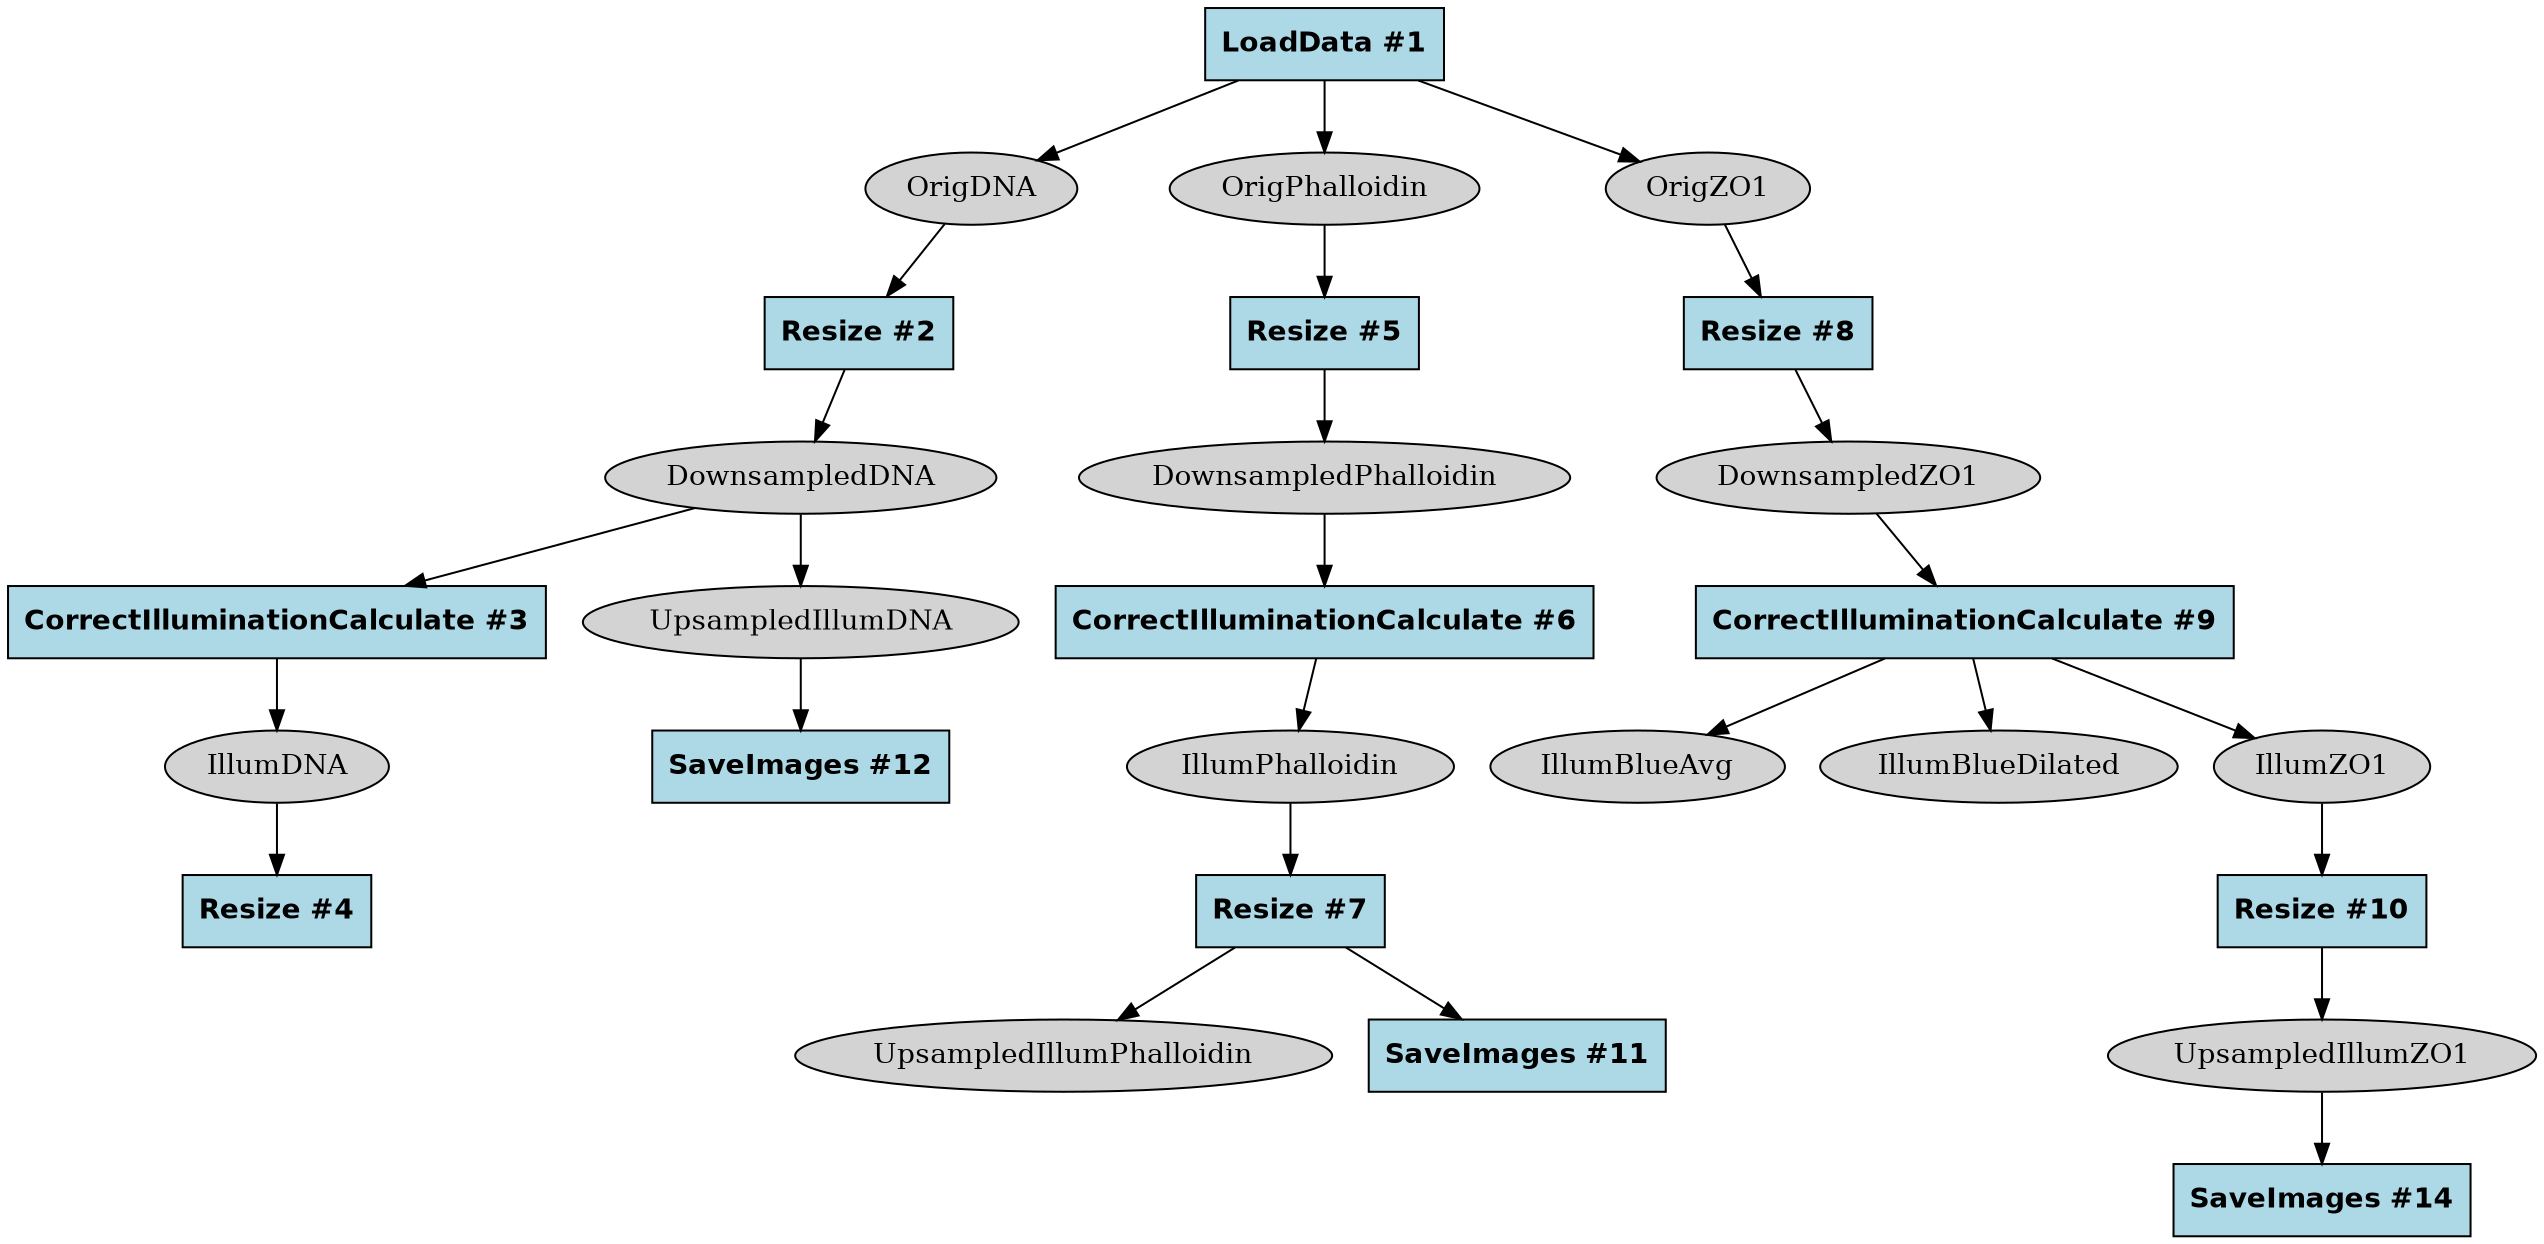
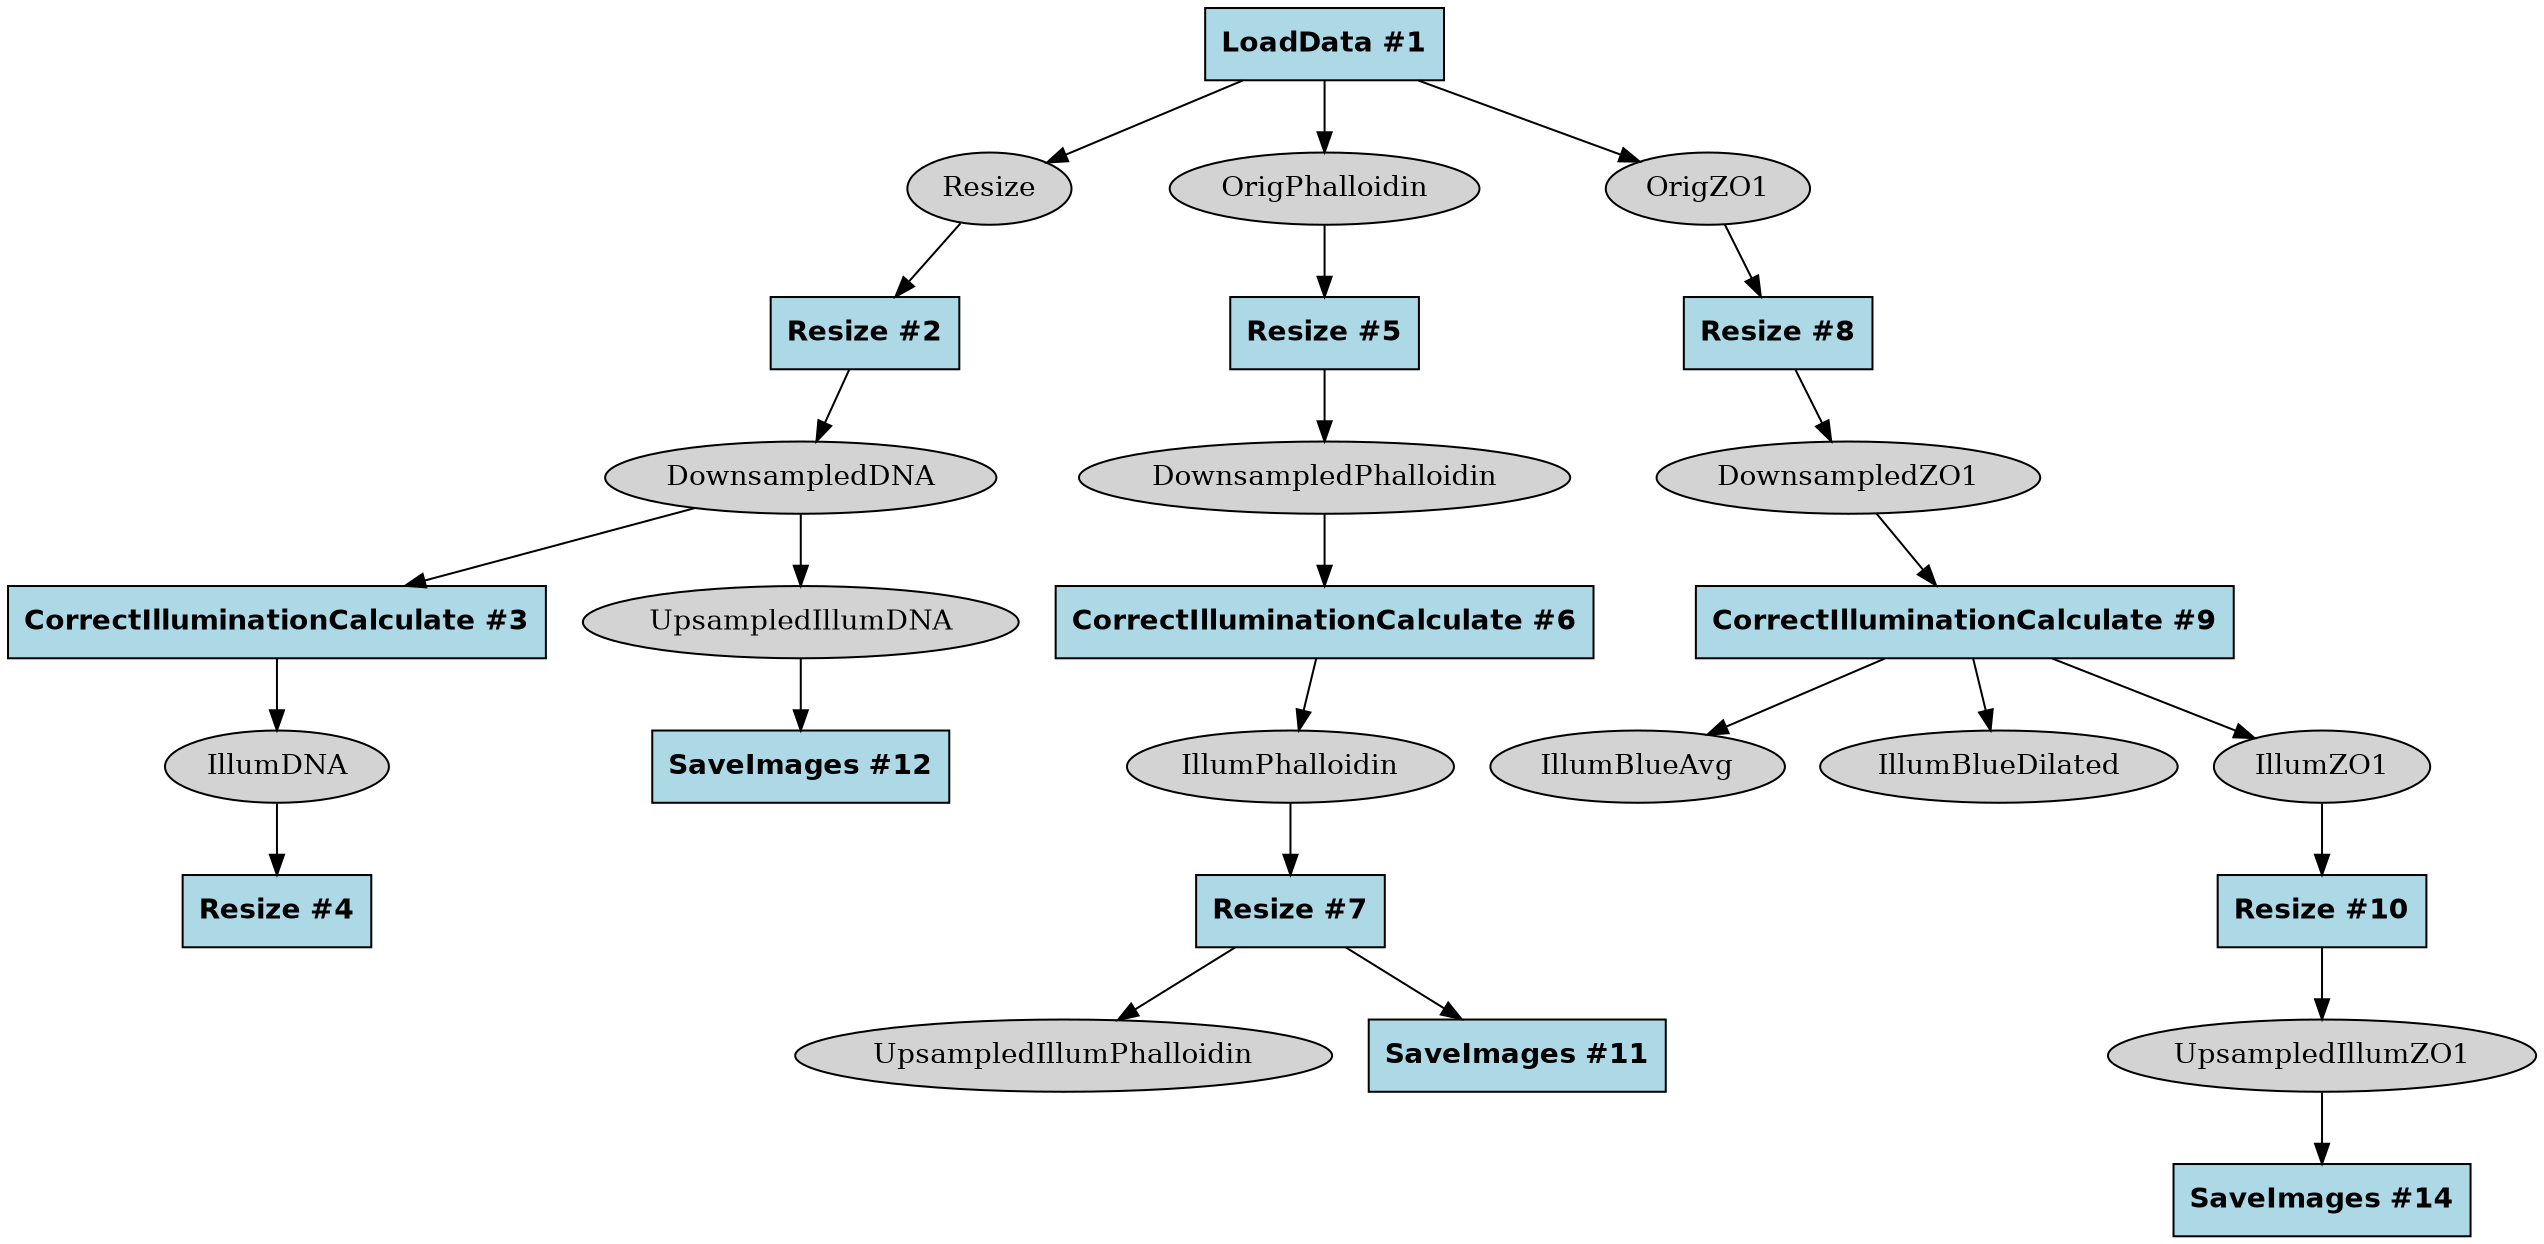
(971, 189) -> (989, 189)
